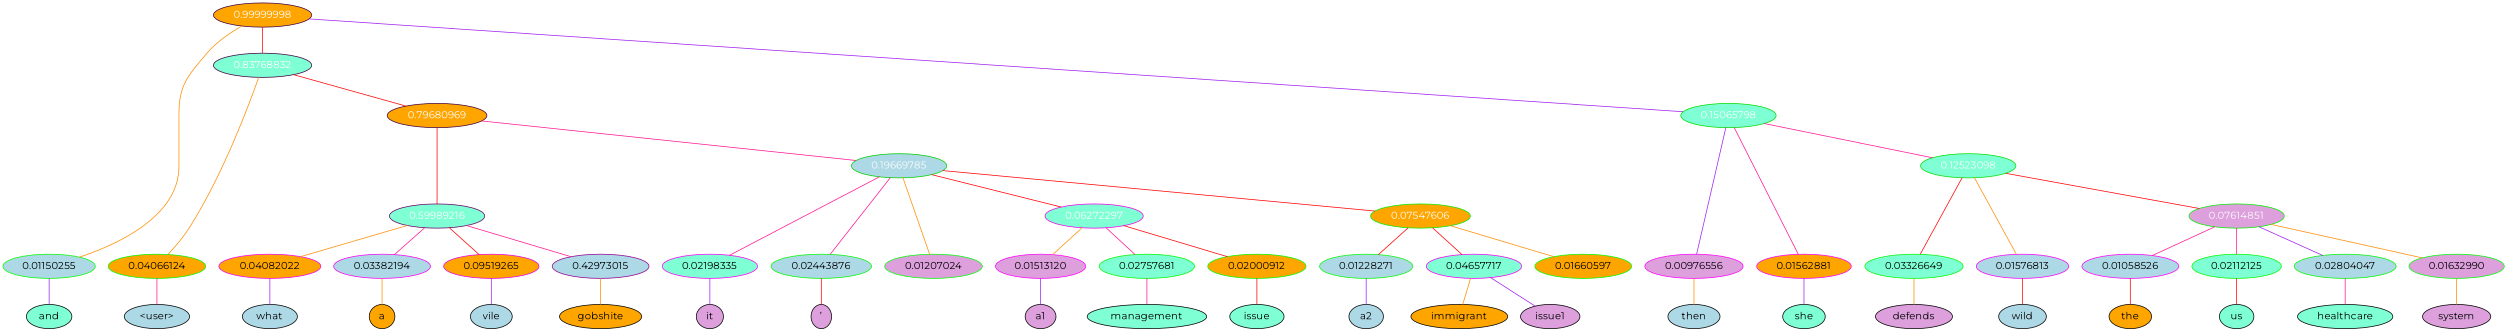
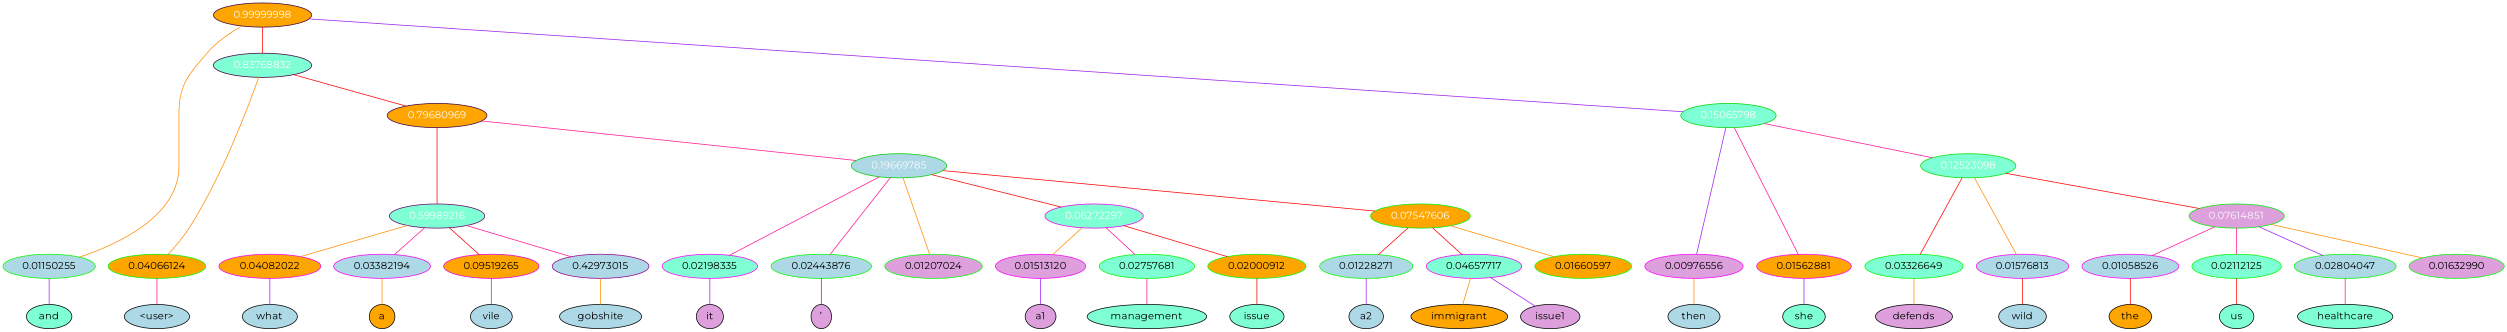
(601, 317) -> (601, 317)
(2457, 317) -> none
